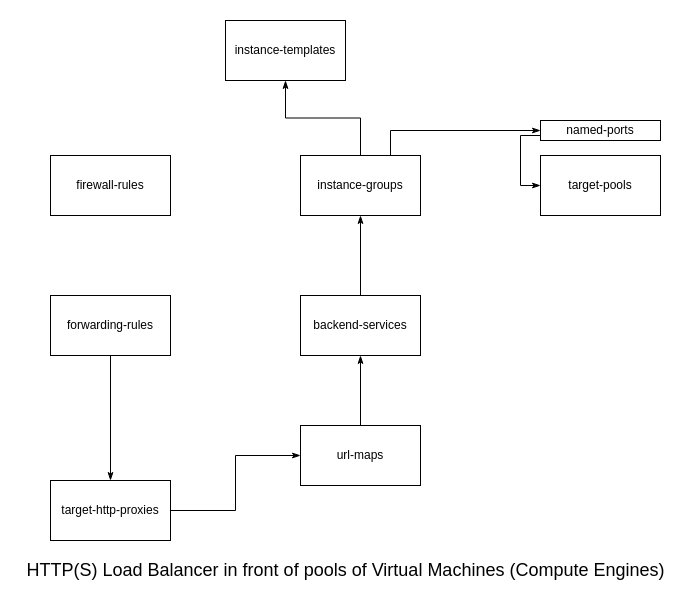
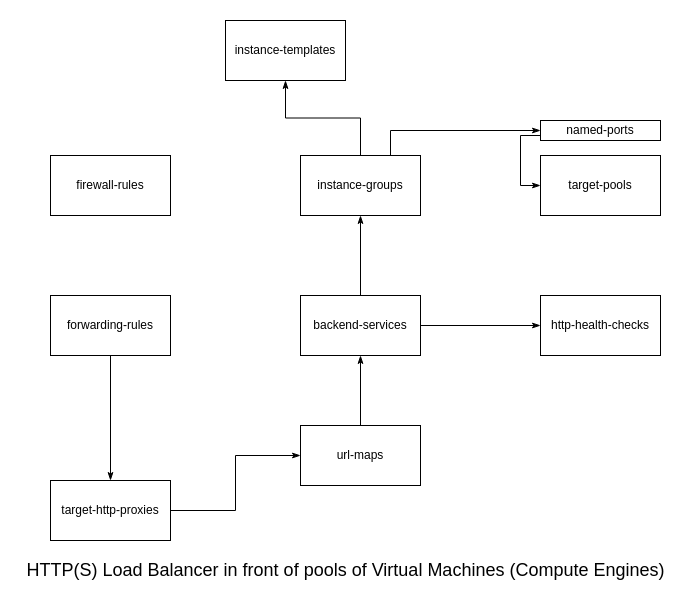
none -> (478, 326)
none -> (601, 326)
